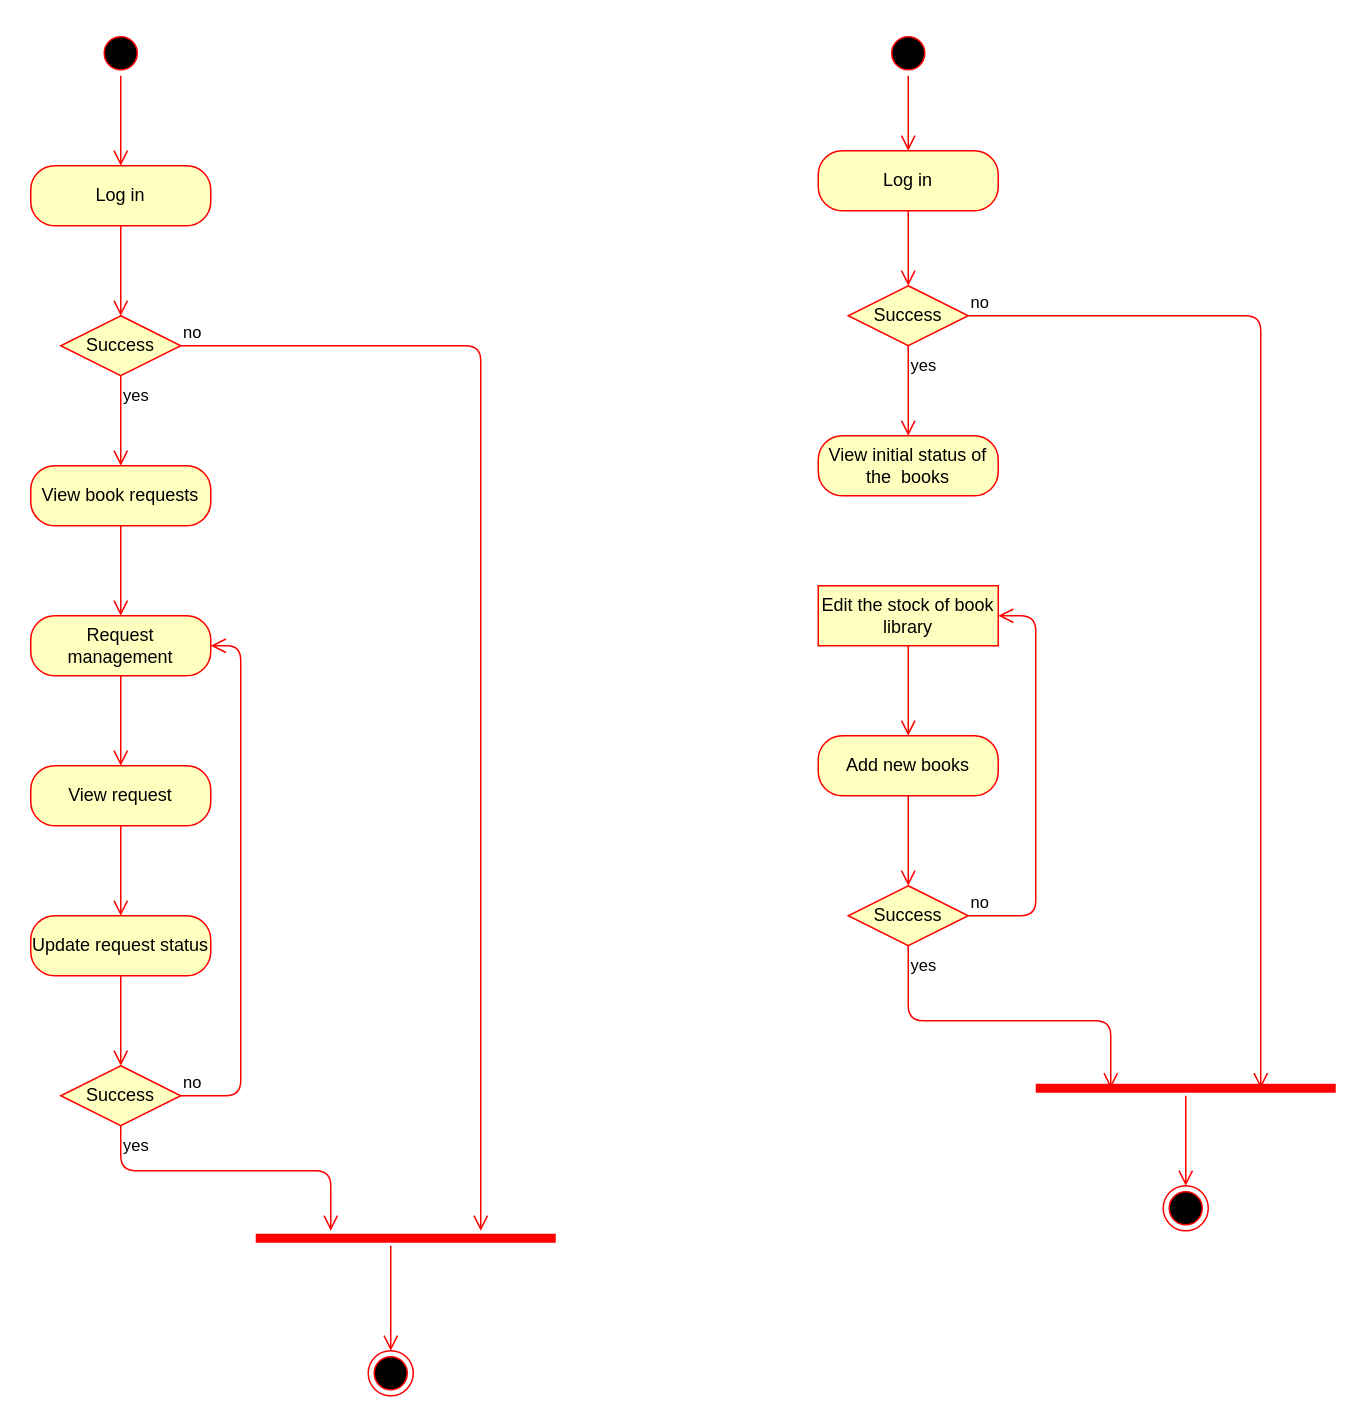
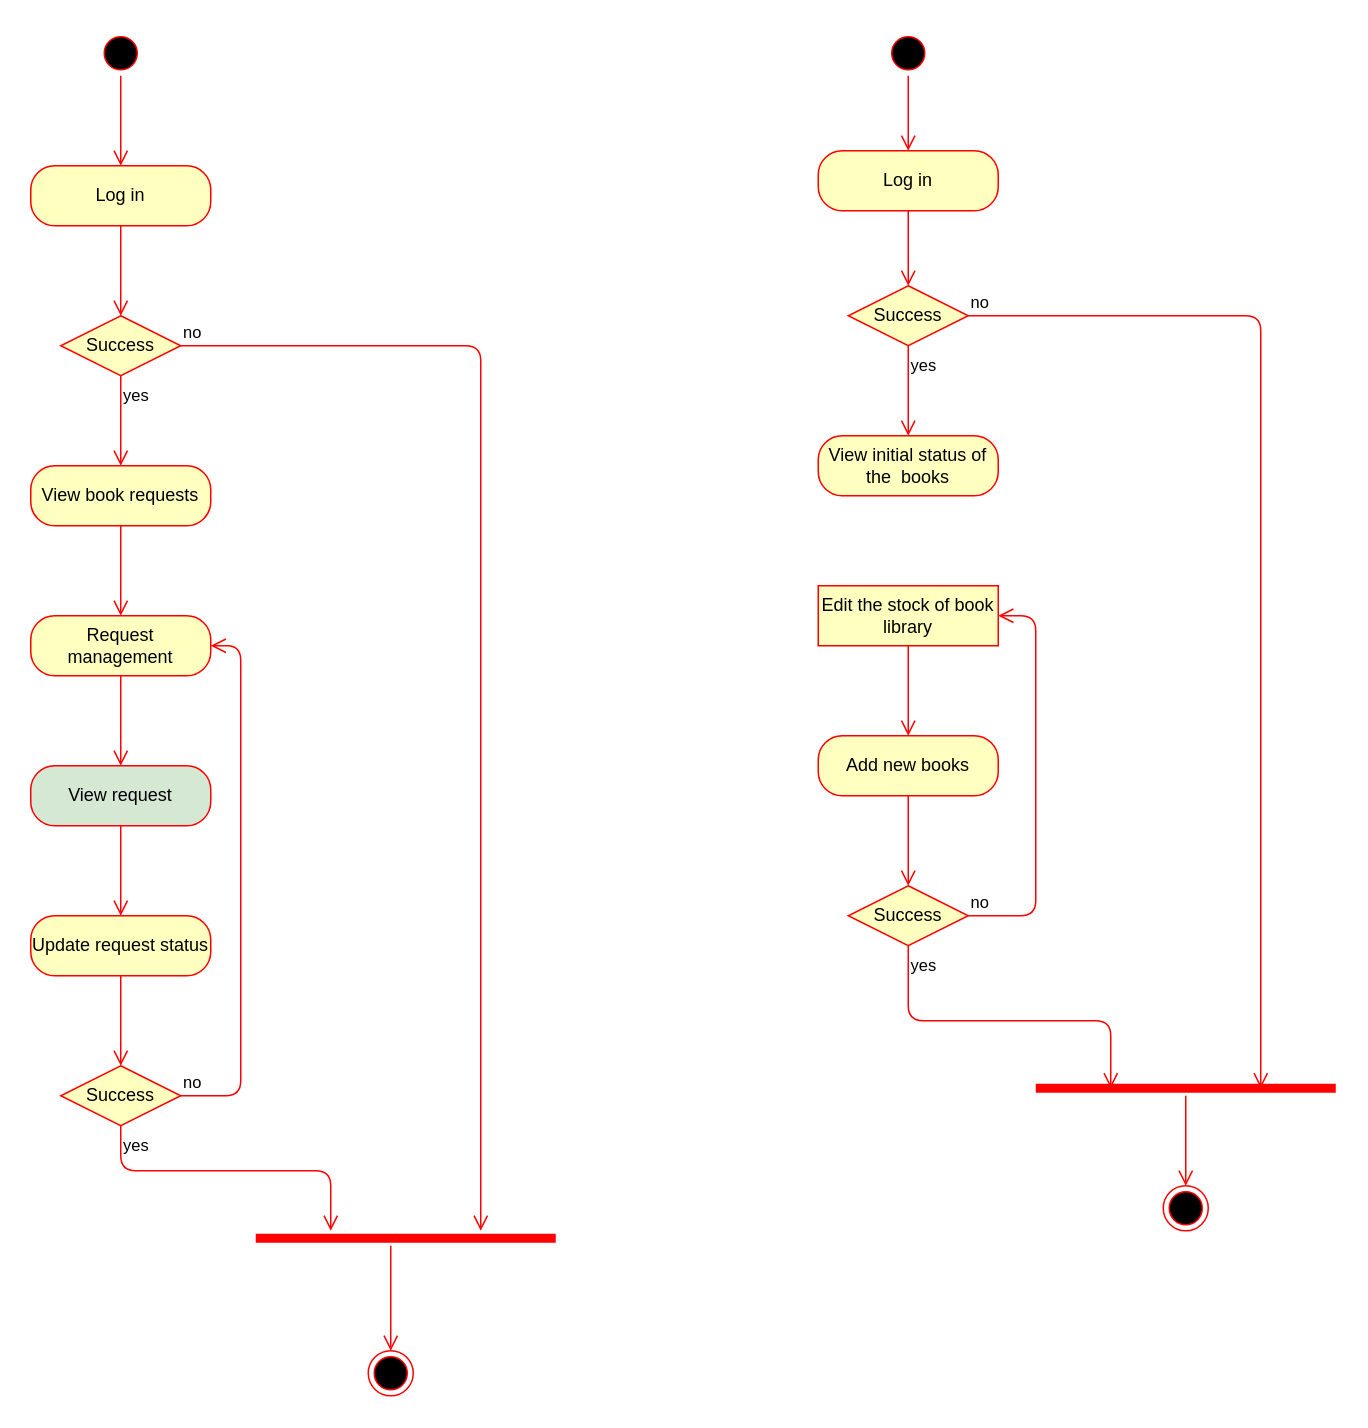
(121, 796) -> (121, 796)
